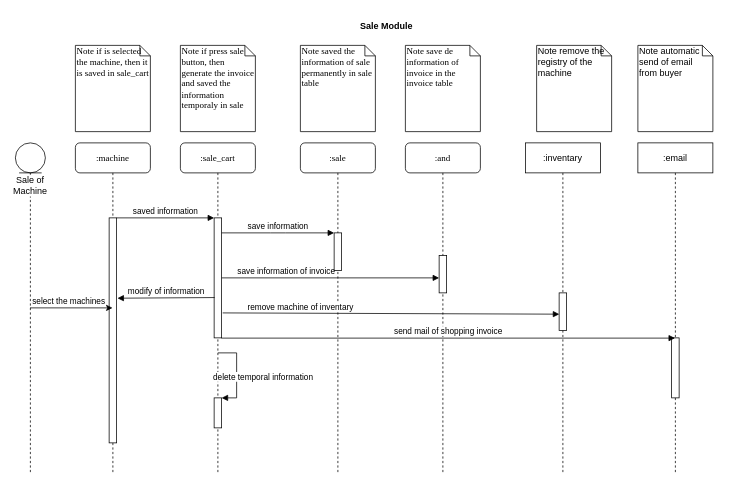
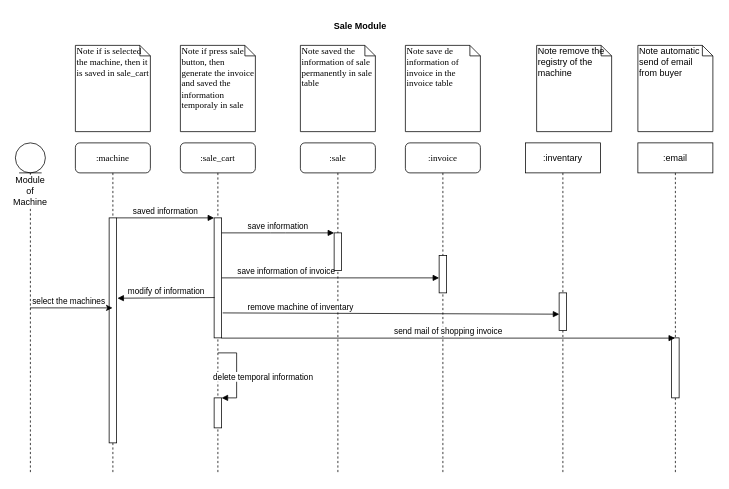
(387, 25) -> (360, 25)
(443, 158) -> (443, 158)
(30, 191) -> (30, 191)
